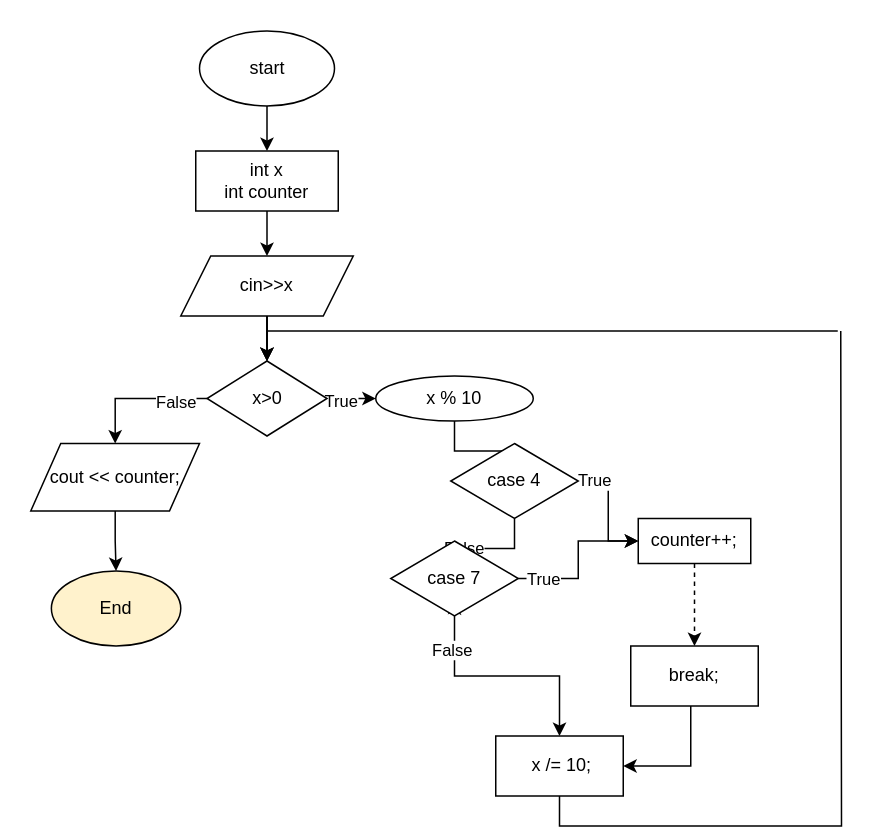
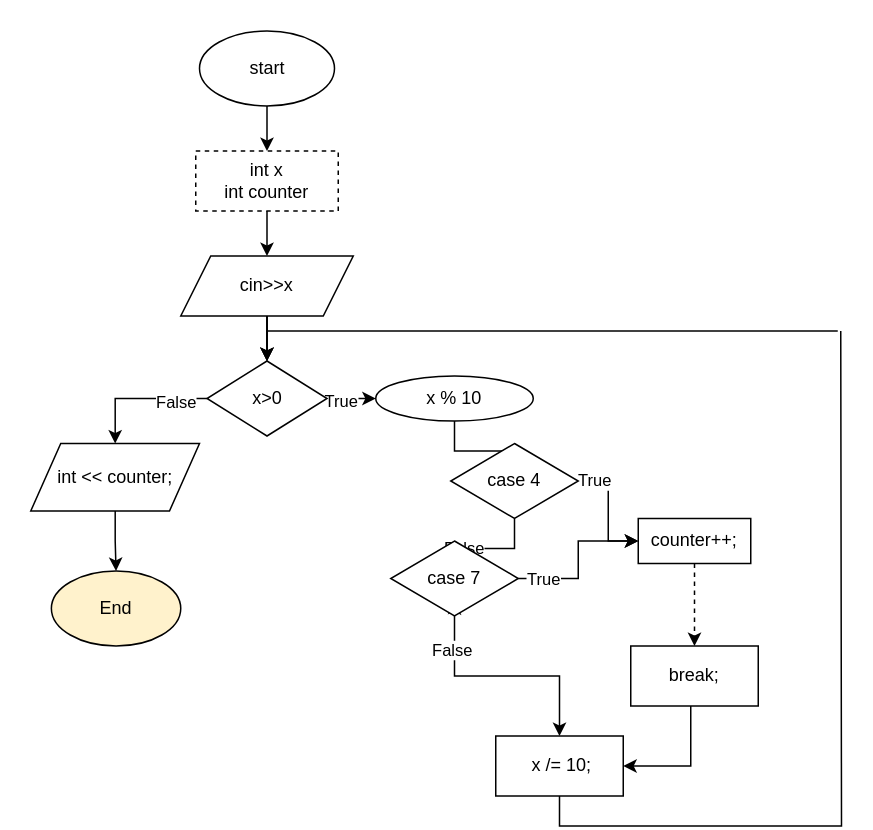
(267, 181) -> (267, 181)
(116, 478) -> (116, 478)
